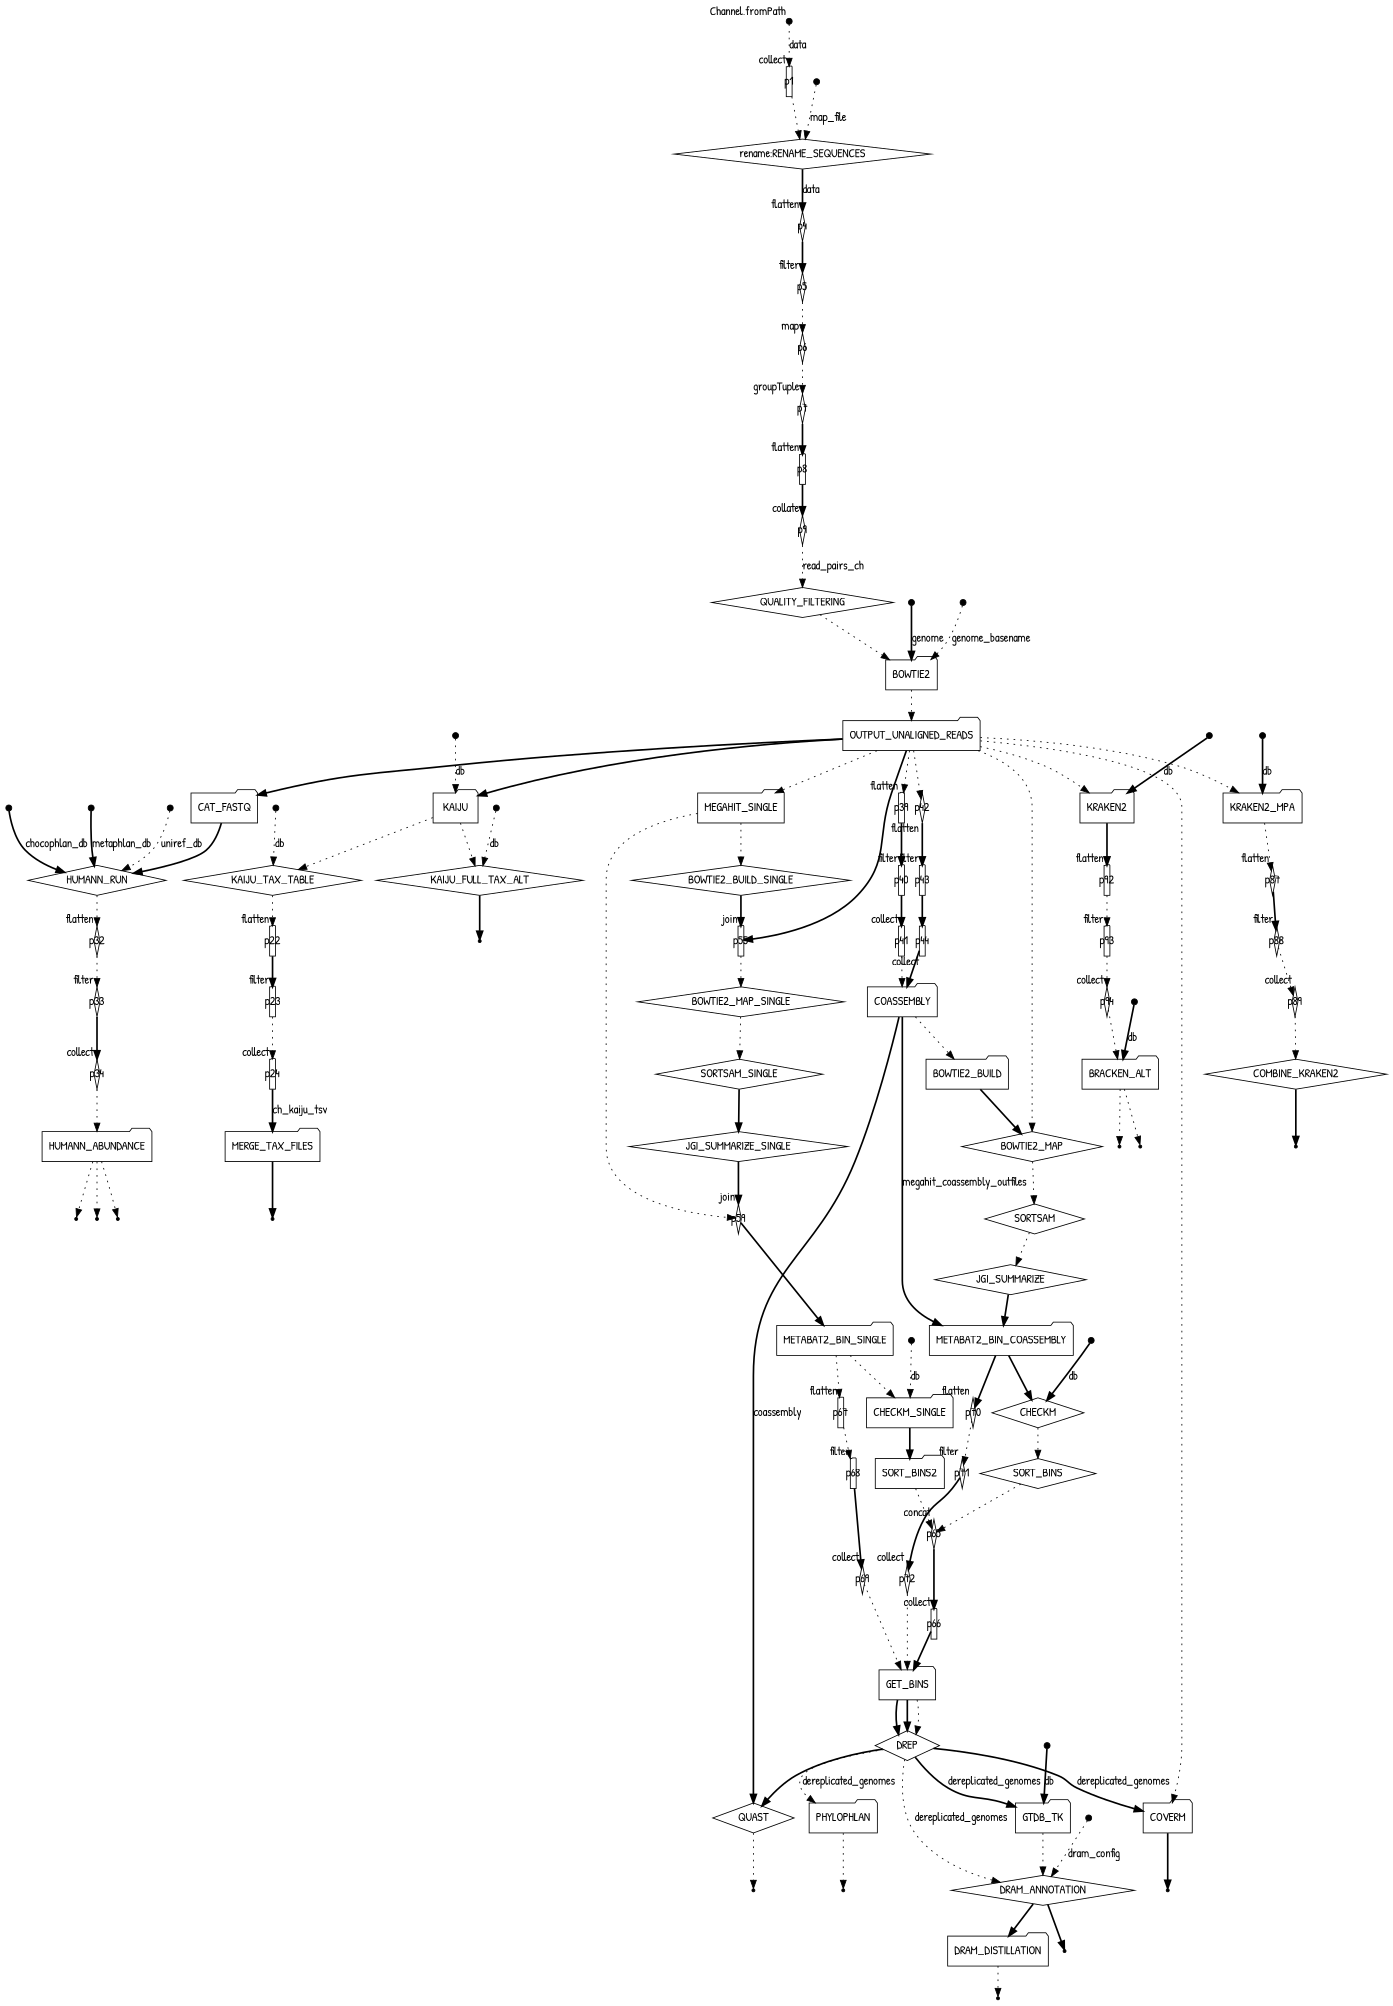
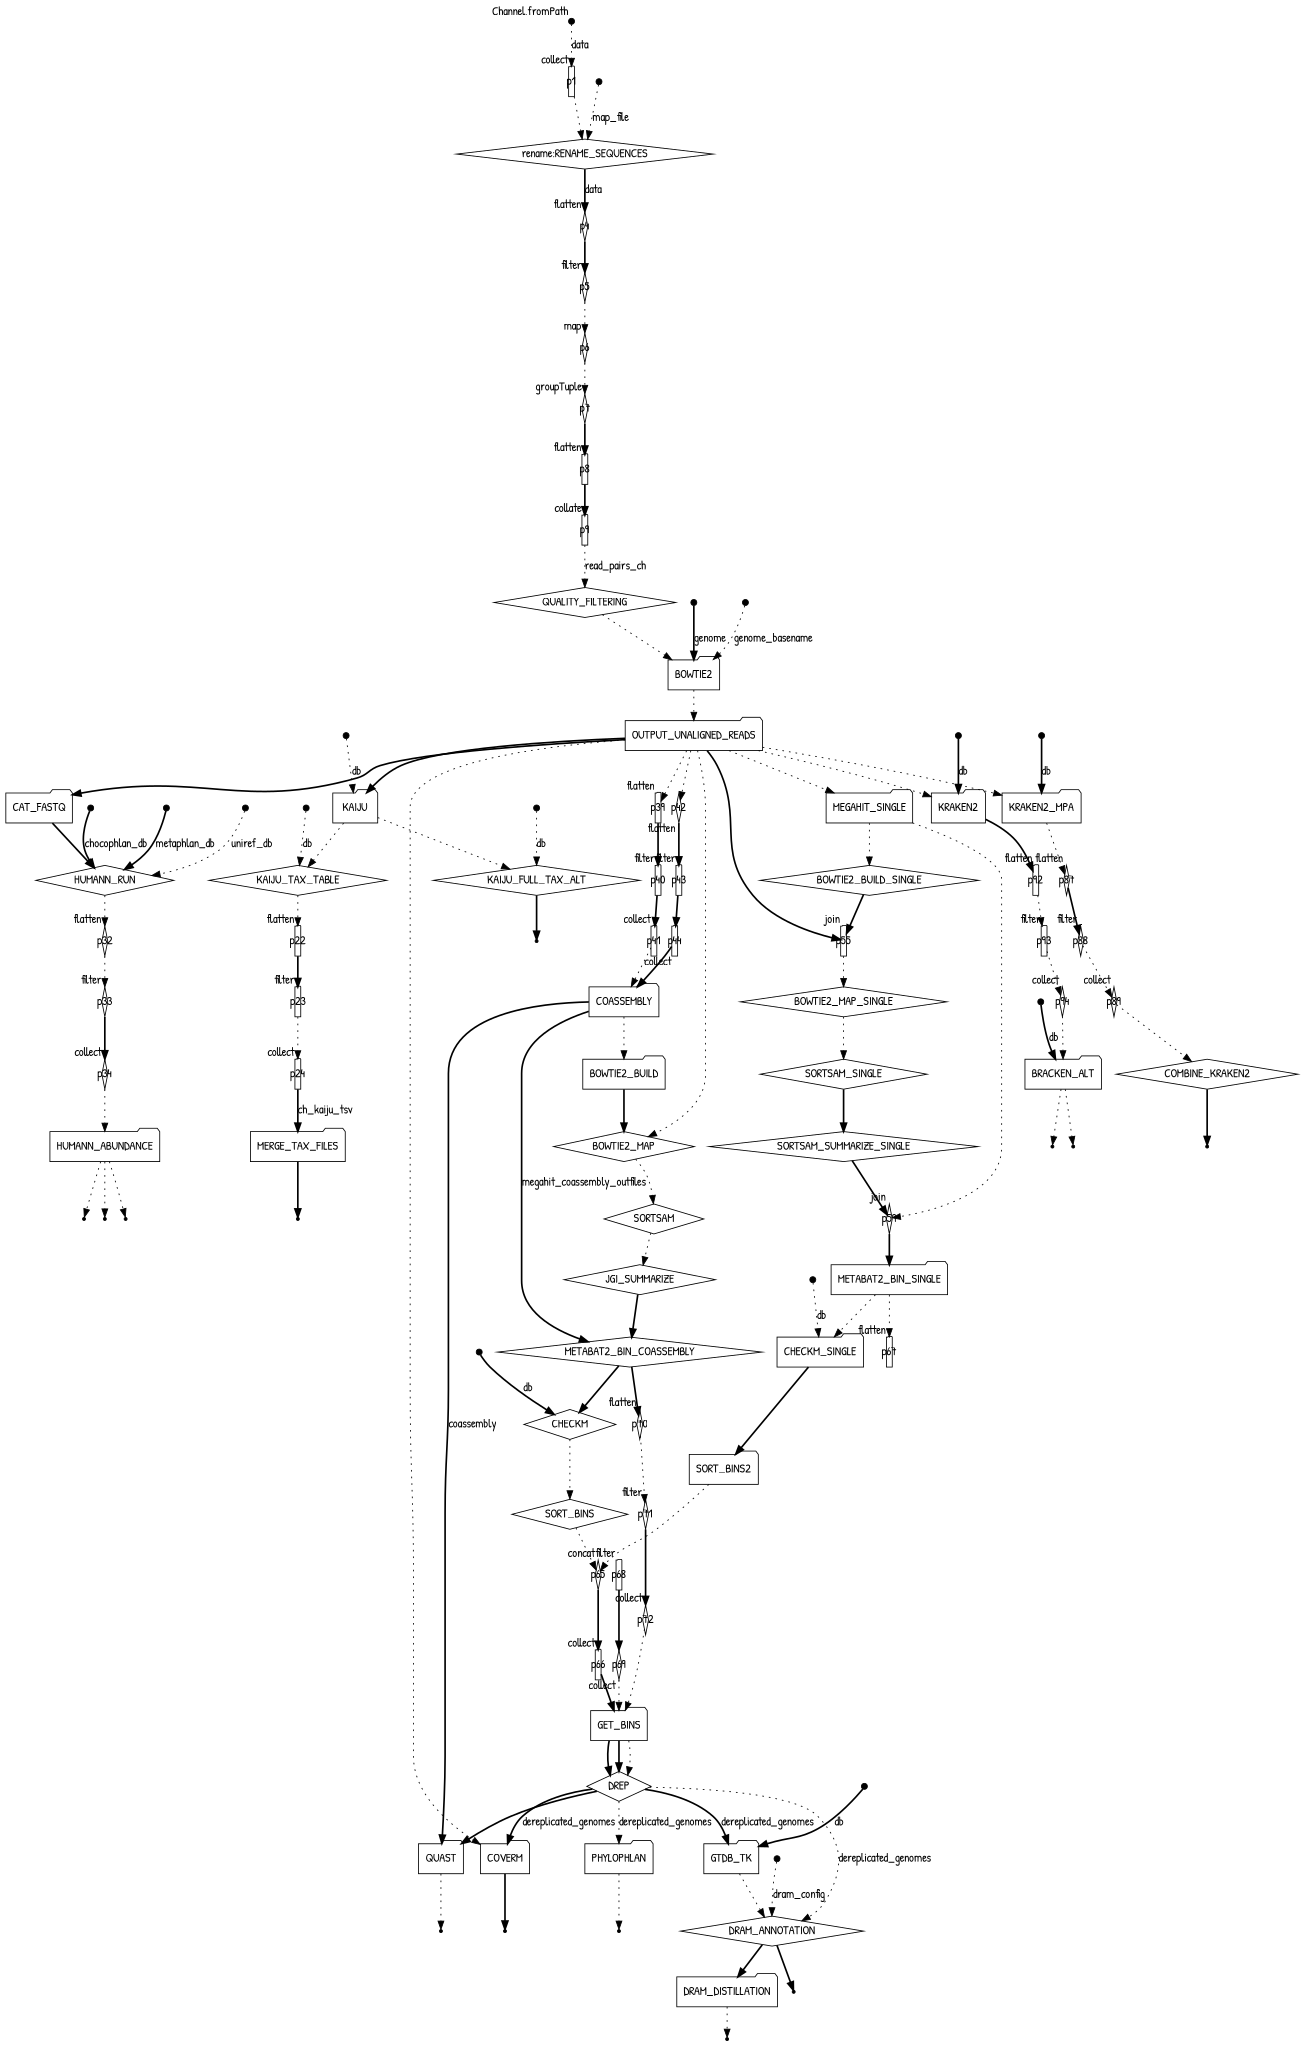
(802, 530) -> (585, 530)
(738, 1147) -> (844, 1147)
(1001, 1340) -> (630, 1352)
(846, 1439) -> none
(753, 1818) -> (441, 1859)
